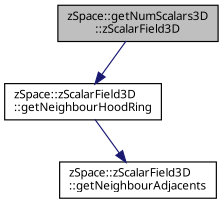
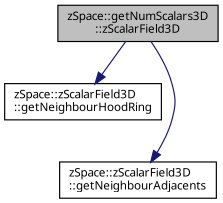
(107, 136) -> (175, 96)
